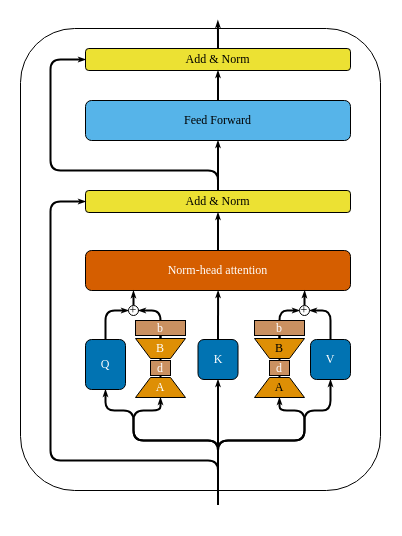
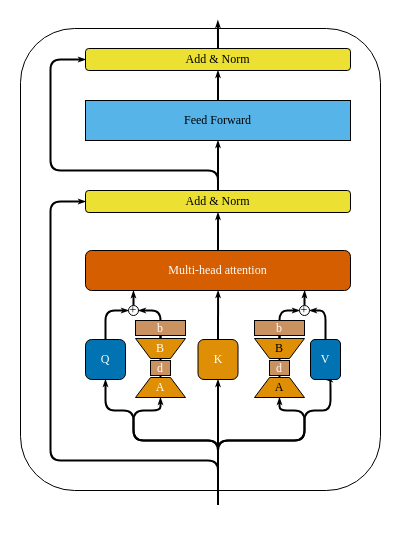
(218, 121) -> (218, 121)
(218, 271) -> (218, 271)
(218, 360) -> (218, 360)
(331, 360) -> (326, 360)
(106, 365) -> (106, 360)
